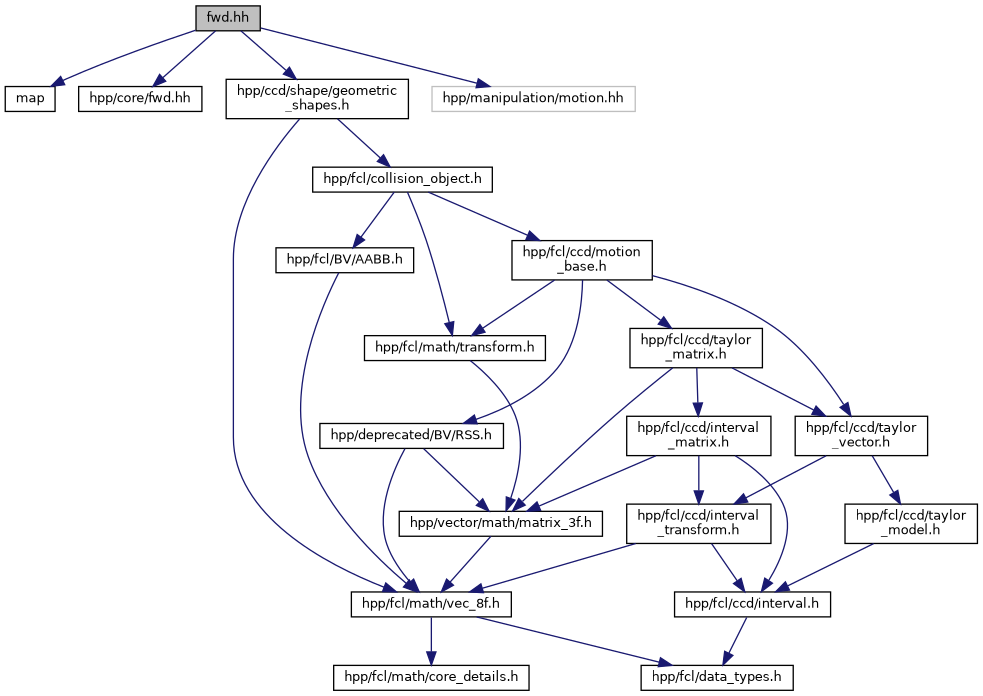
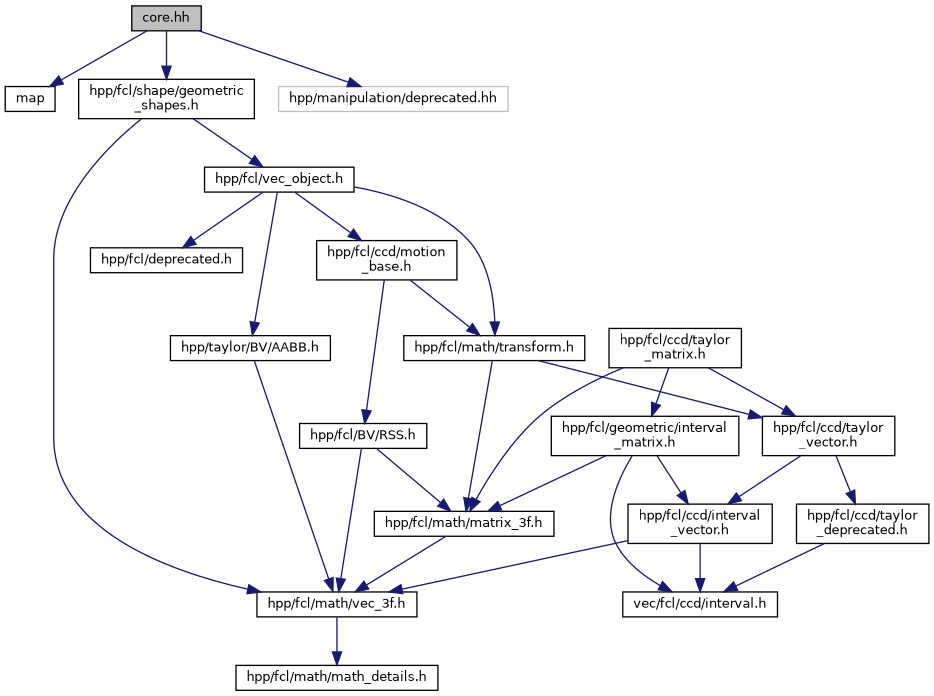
(228, 18) -> (167, 18)
(140, 99) -> none
(317, 99) -> (167, 99)
(534, 99) -> (393, 99)
(403, 180) -> (279, 180)
none -> (167, 260)
(345, 260) -> (250, 348)
(634, 300) -> none
(762, 320) -> (644, 388)
(412, 436) -> (363, 436)
(699, 436) -> (645, 436)
(501, 524) -> (464, 524)
(699, 524) -> (700, 524)
(911, 524) -> (863, 524)
(431, 604) -> (337, 604)
(753, 604) -> (700, 604)
(431, 678) -> (337, 678)
(717, 678) -> none
